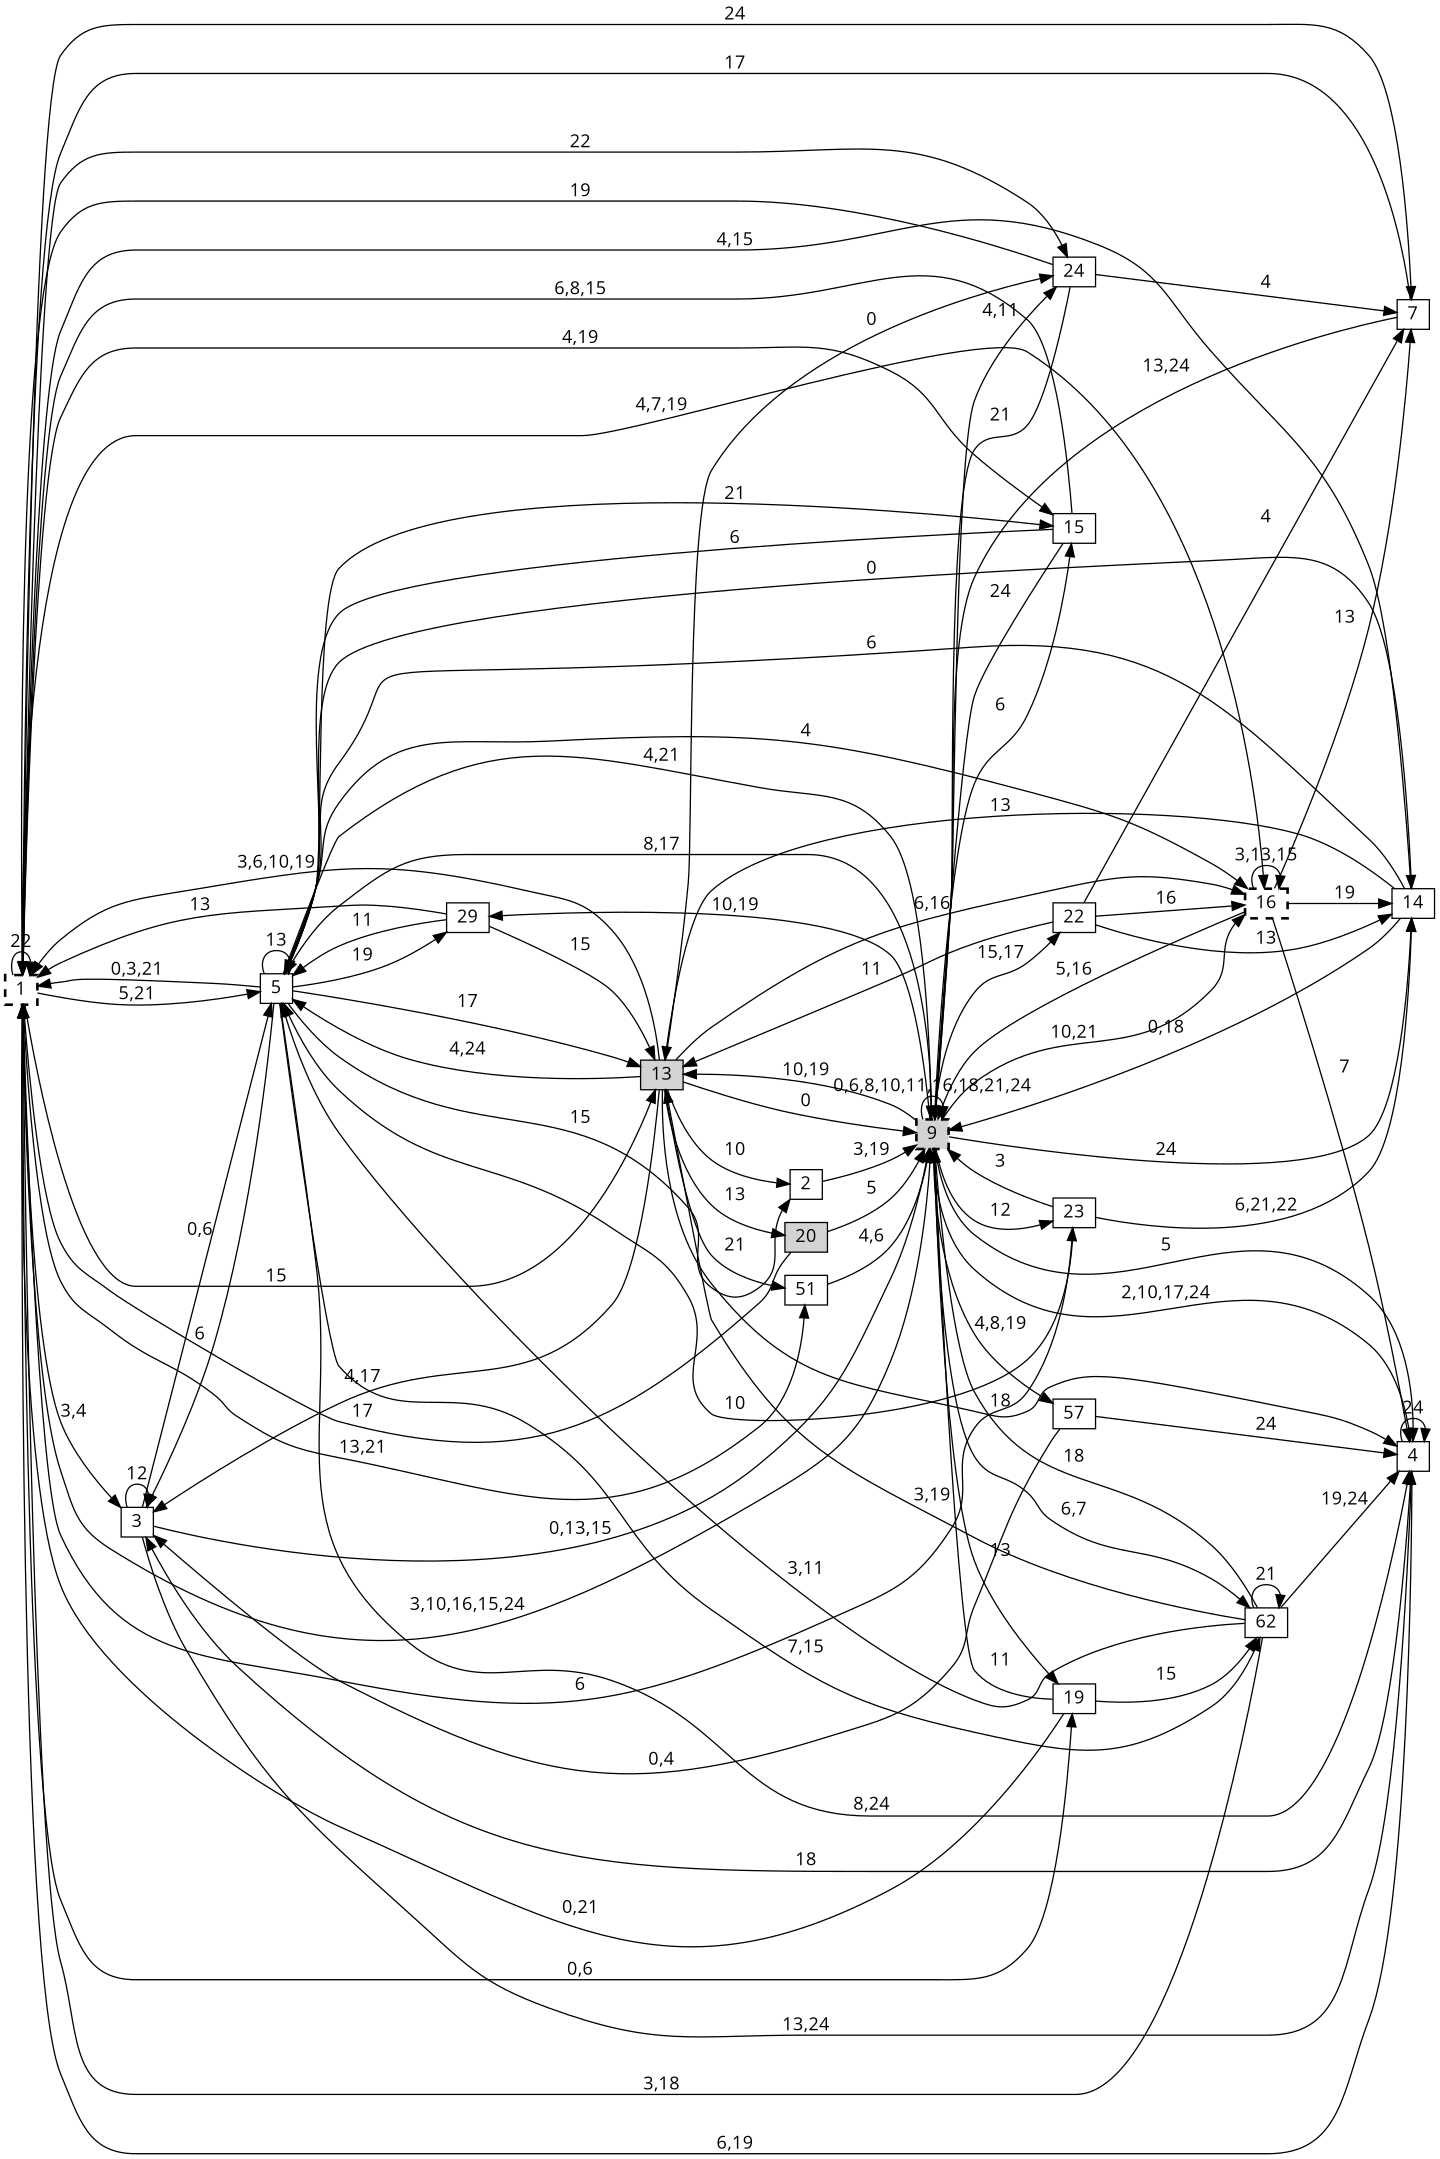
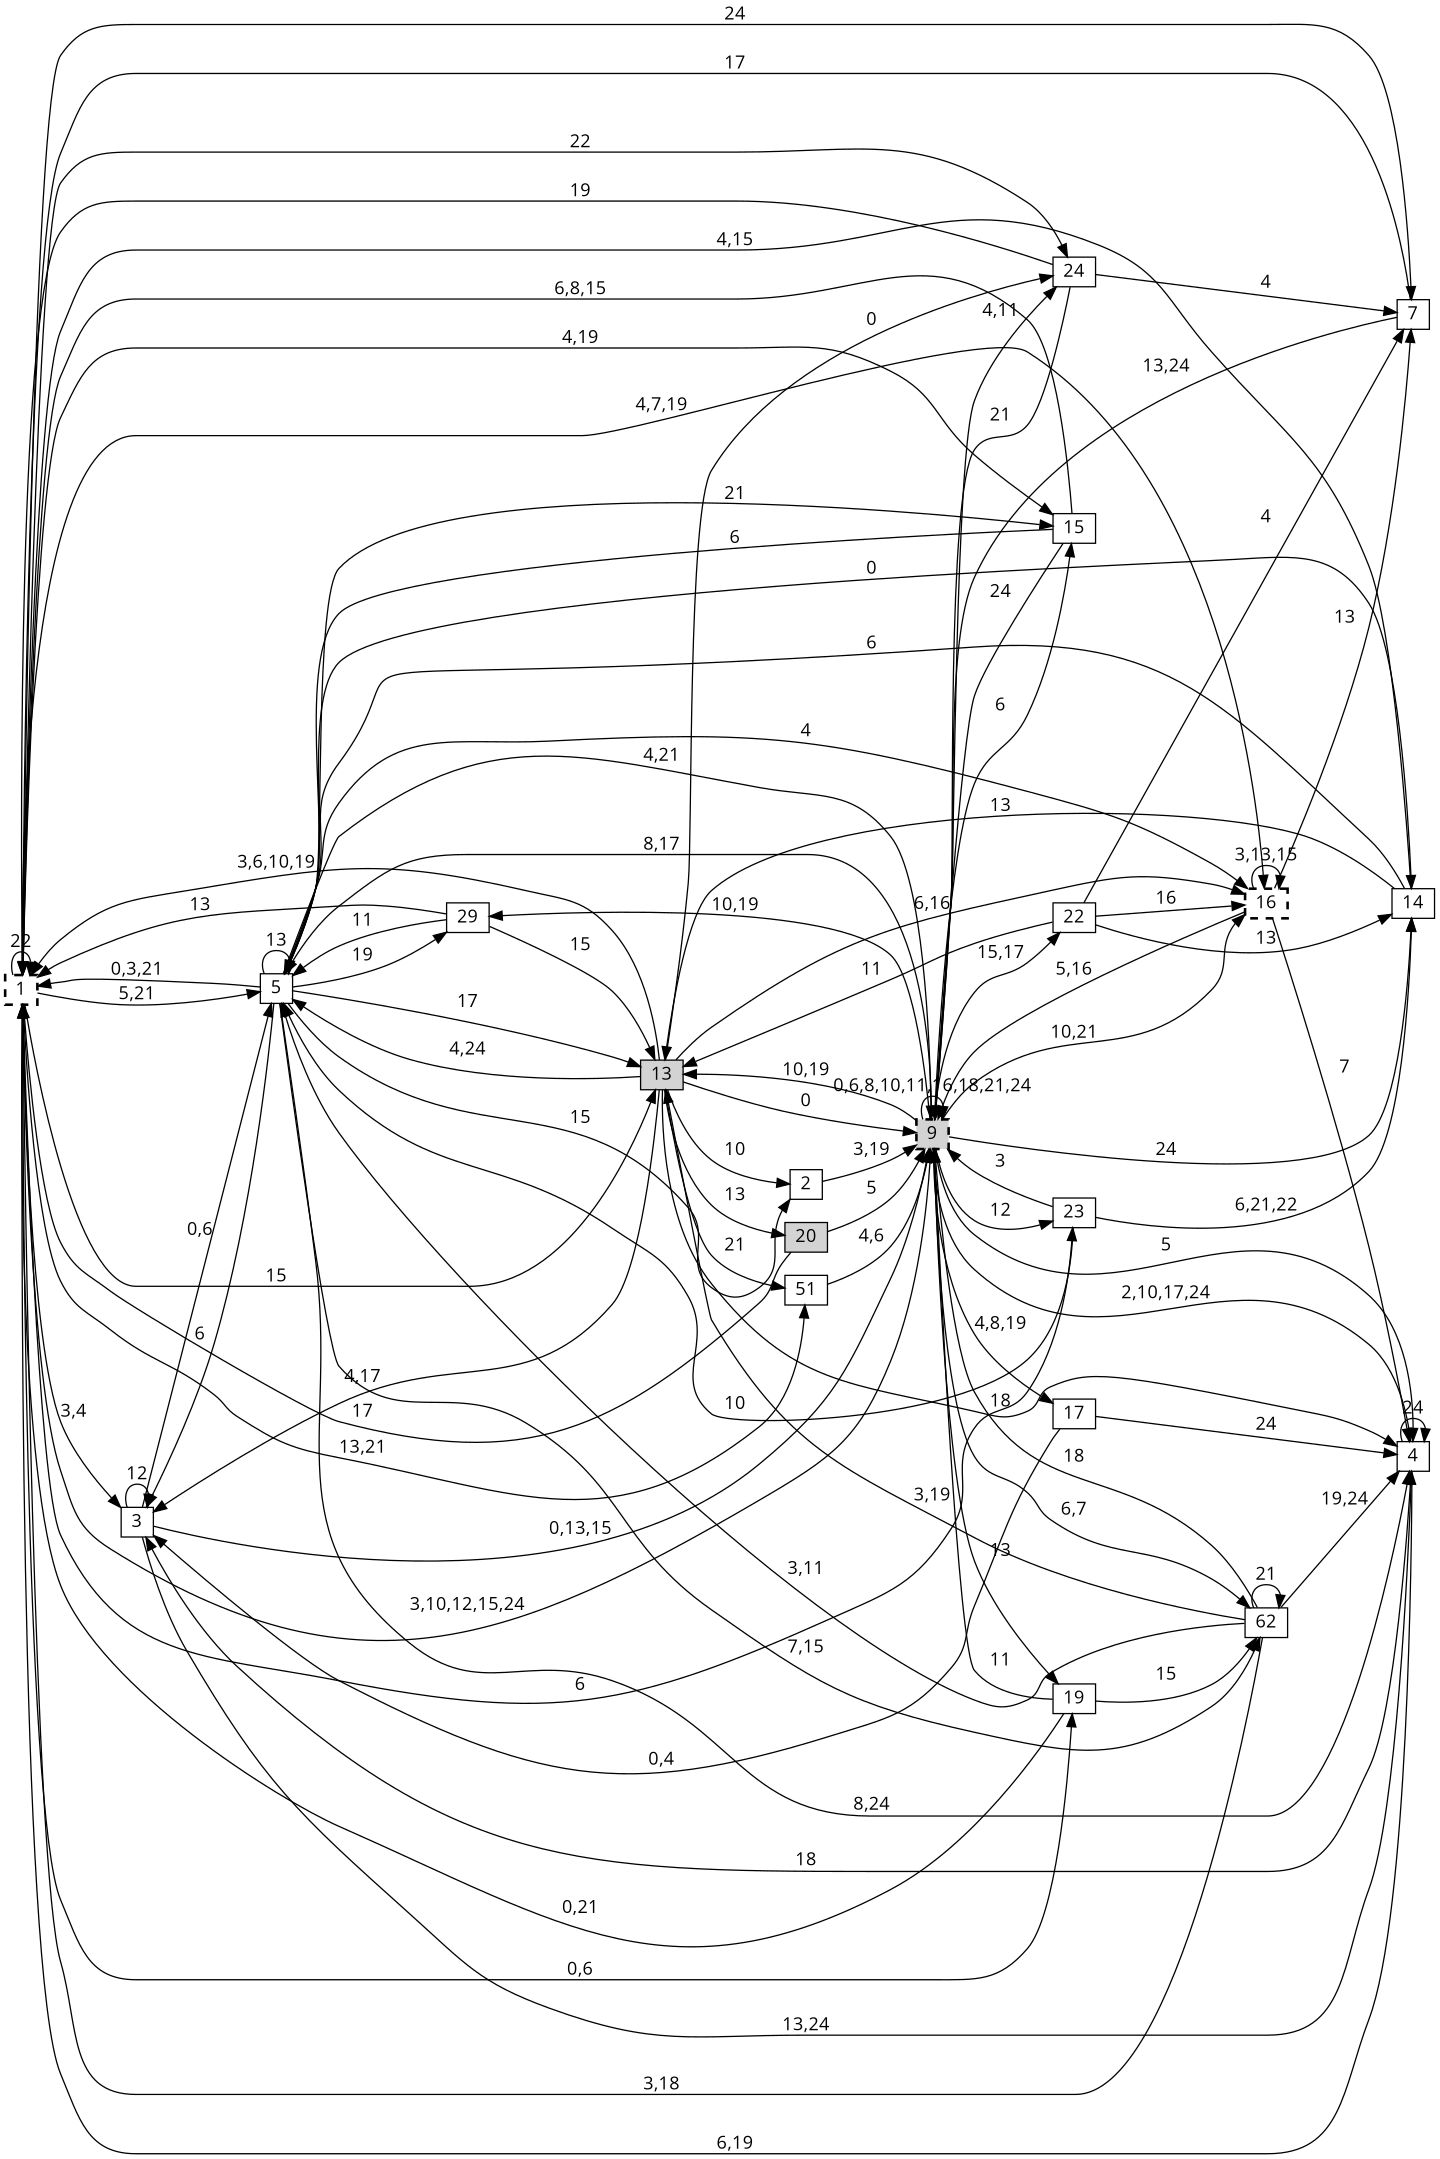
(1333, 904) -> none
(1192, 1044) -> none
(1074, 1414) -> (1074, 1414)
(468, 1605) -> (468, 1605)
